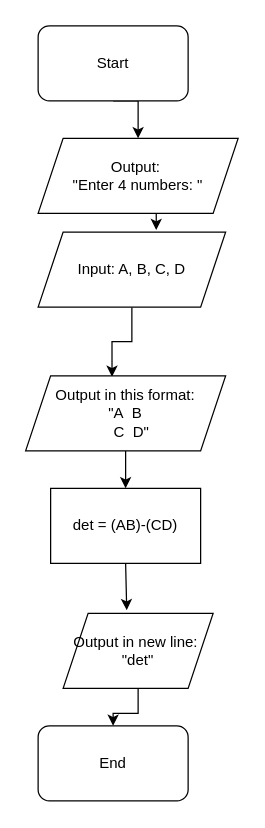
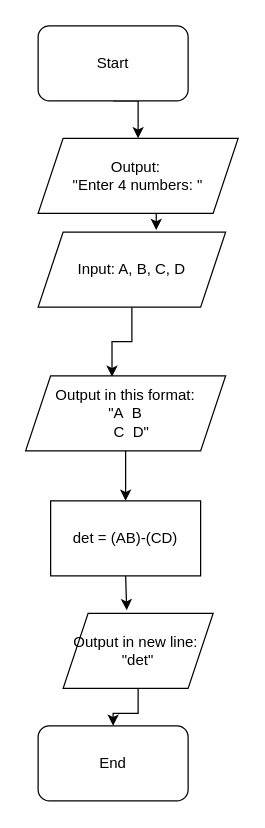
(126, 526) -> (126, 538)
